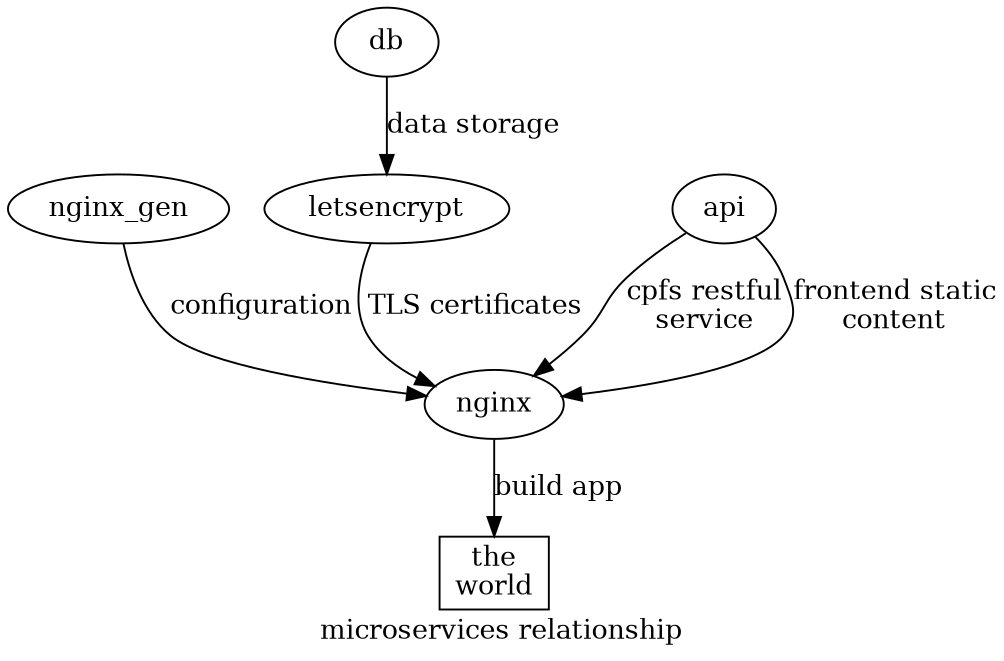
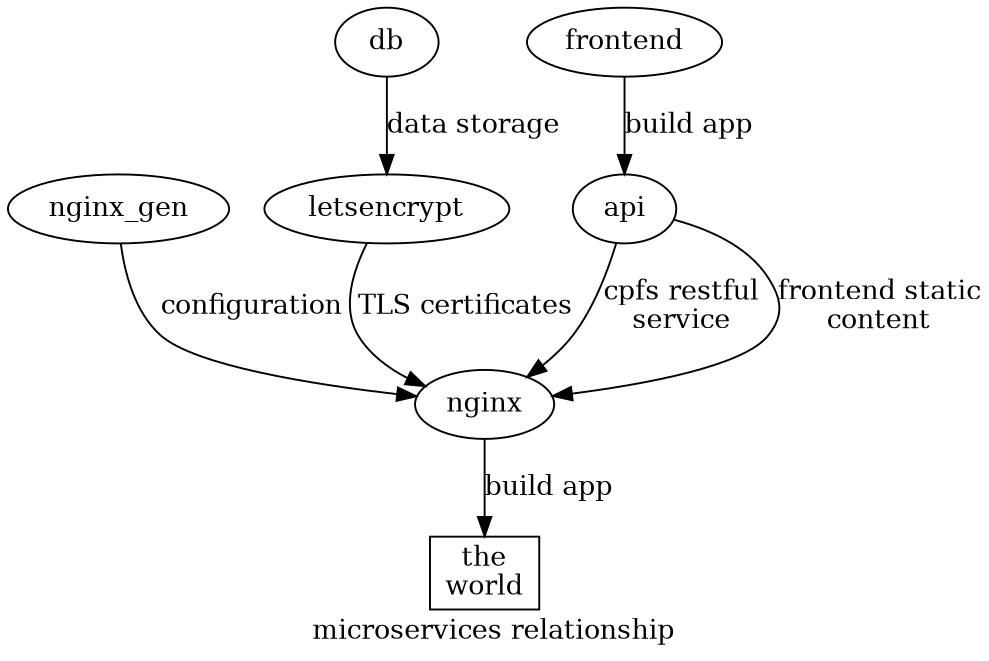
none -> (625, 42)
